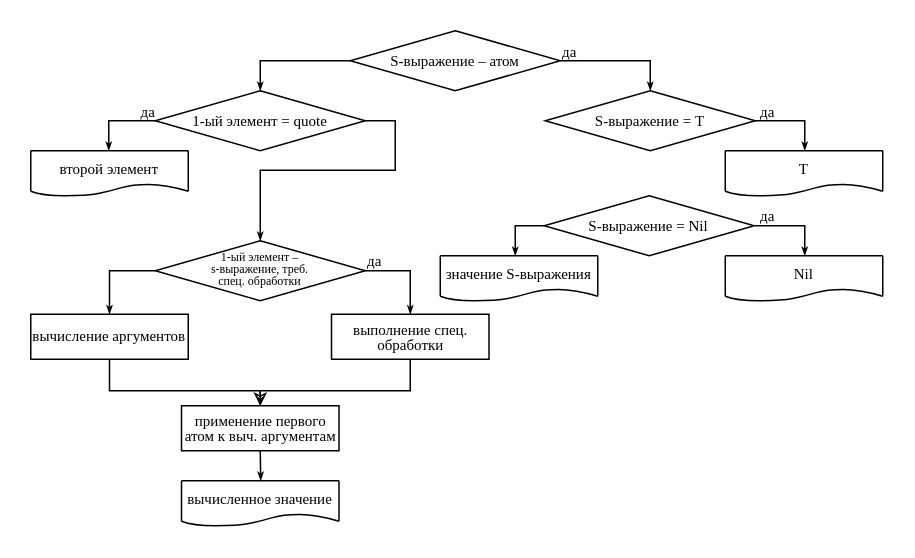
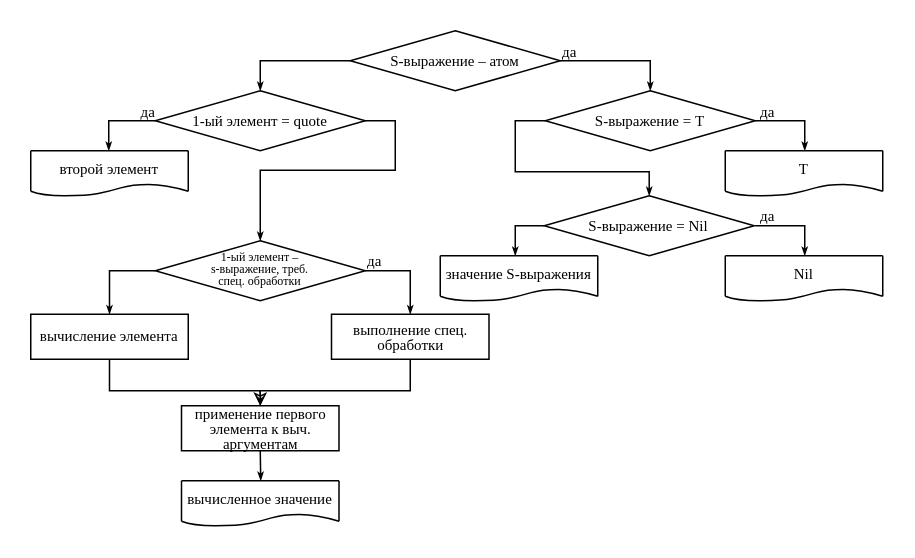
none -> (551, 172)
(110, 335) -> (110, 335)
(261, 428) -> (261, 428)
